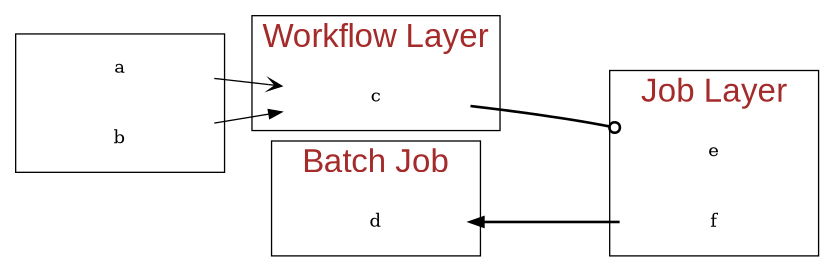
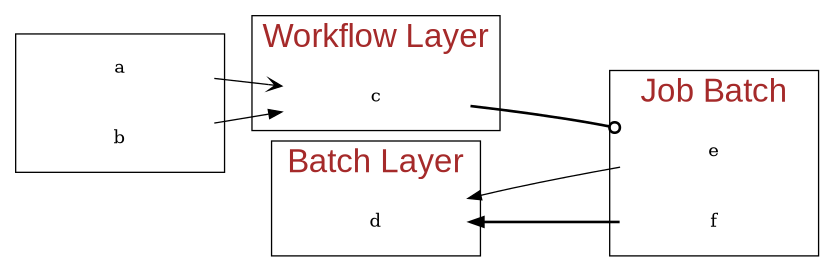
(714, 94) -> (714, 94)
(376, 164) -> (376, 164)
none -> (550, 180)
